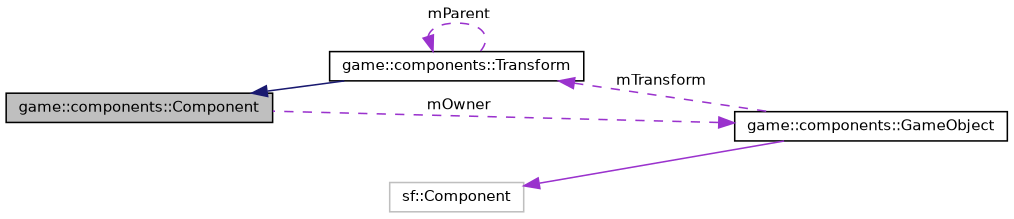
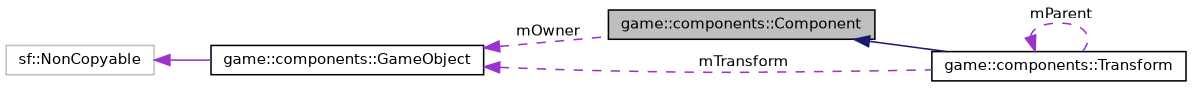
(672, 97) -> (716, 72)
(457, 197) -> (80, 60)
